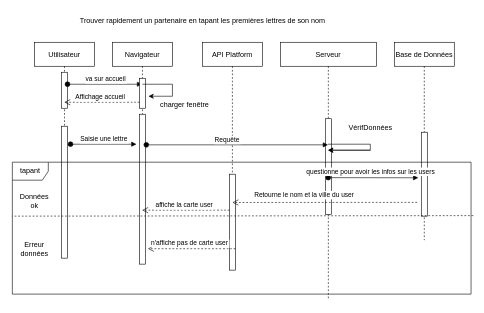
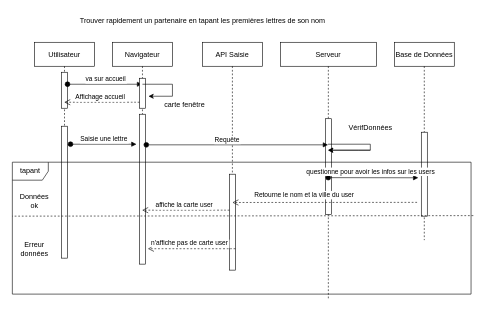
(232, 55) -> (232, 55)
(185, 105) -> (185, 105)
